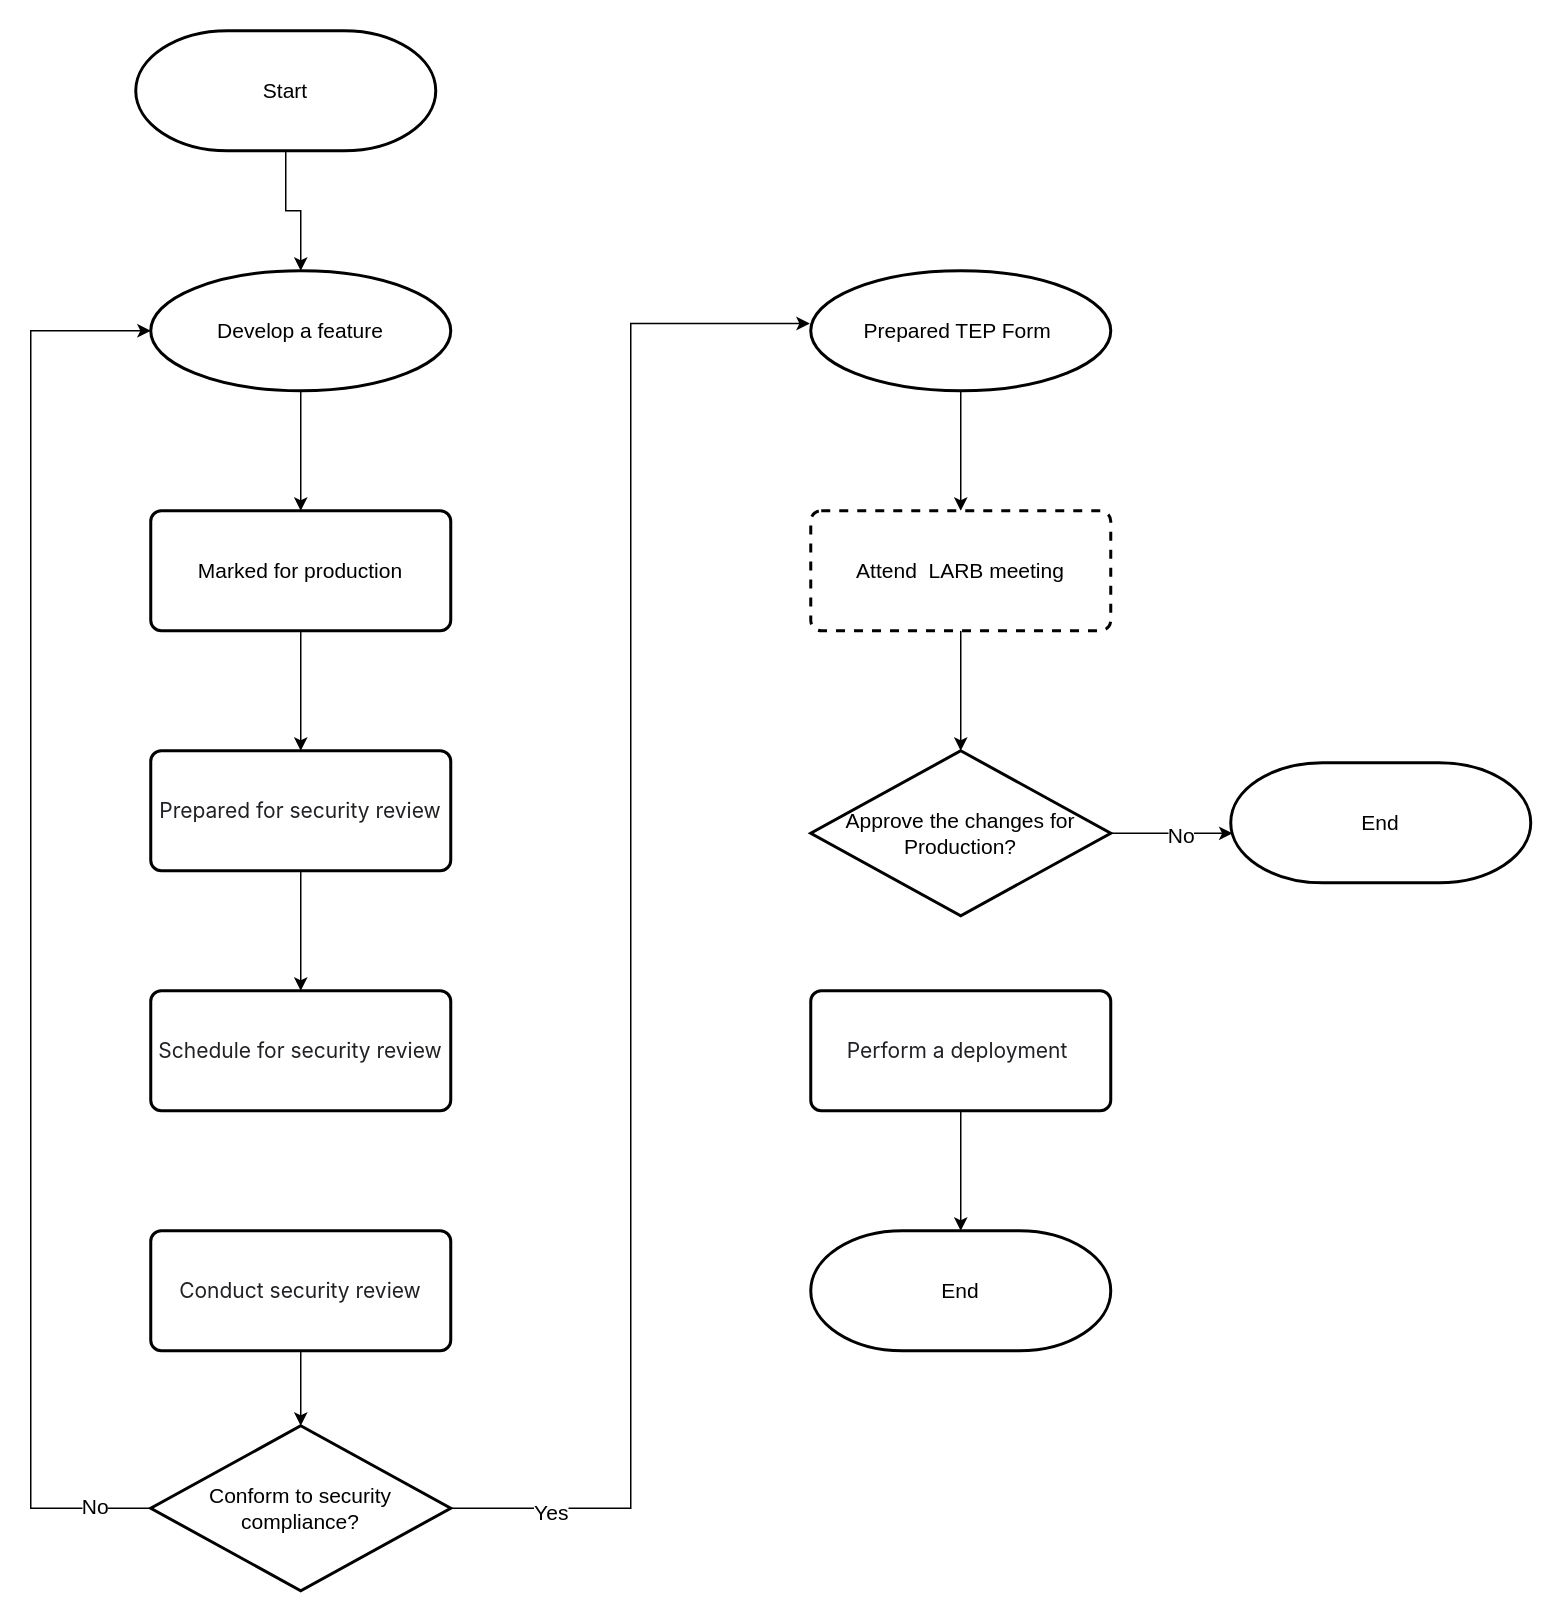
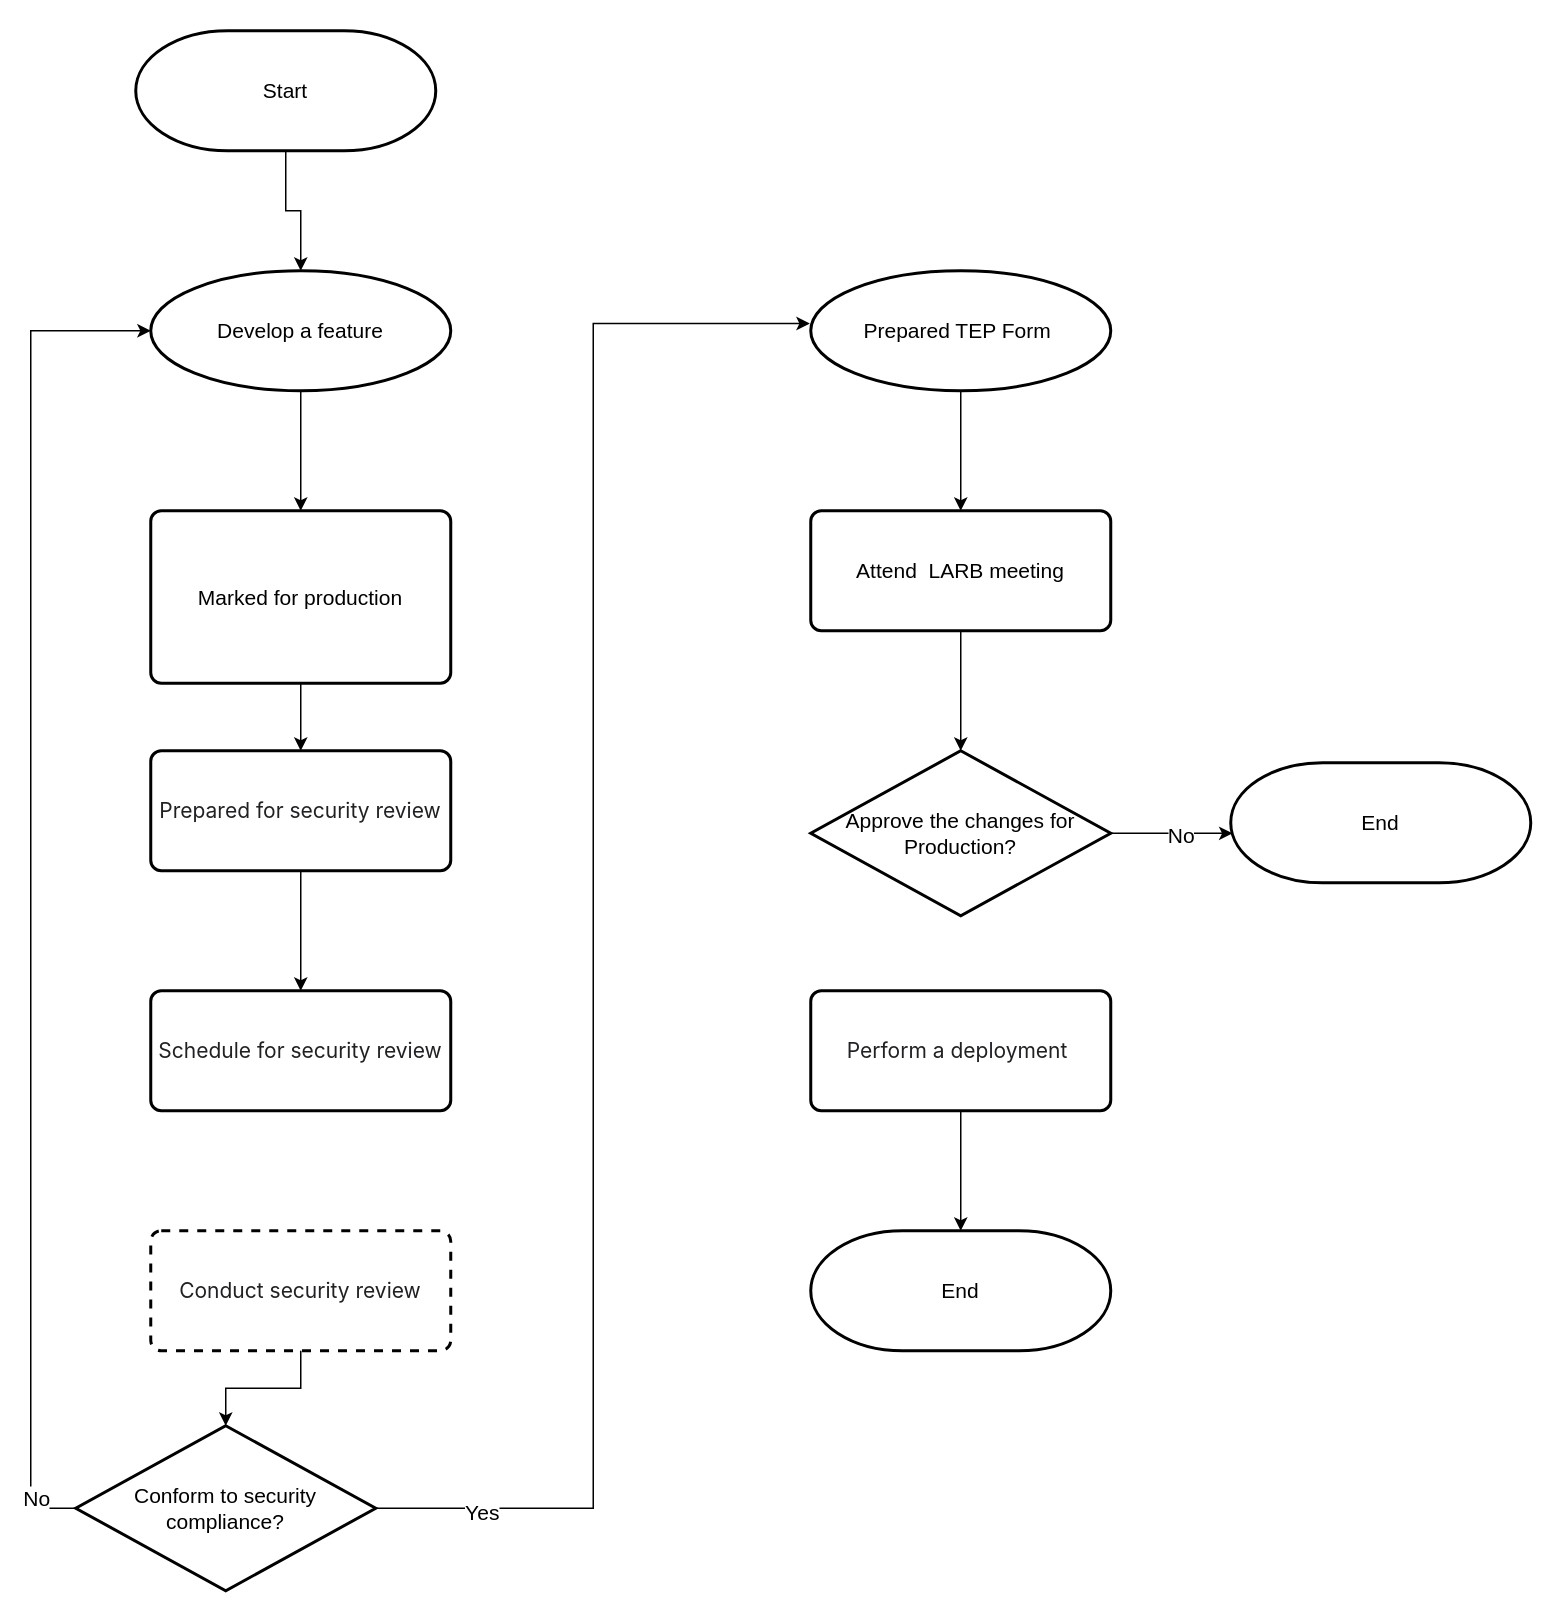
(301, 571) -> (301, 597)
(961, 571) -> (961, 571)
(301, 1291) -> (301, 1291)
(301, 1508) -> (226, 1508)
